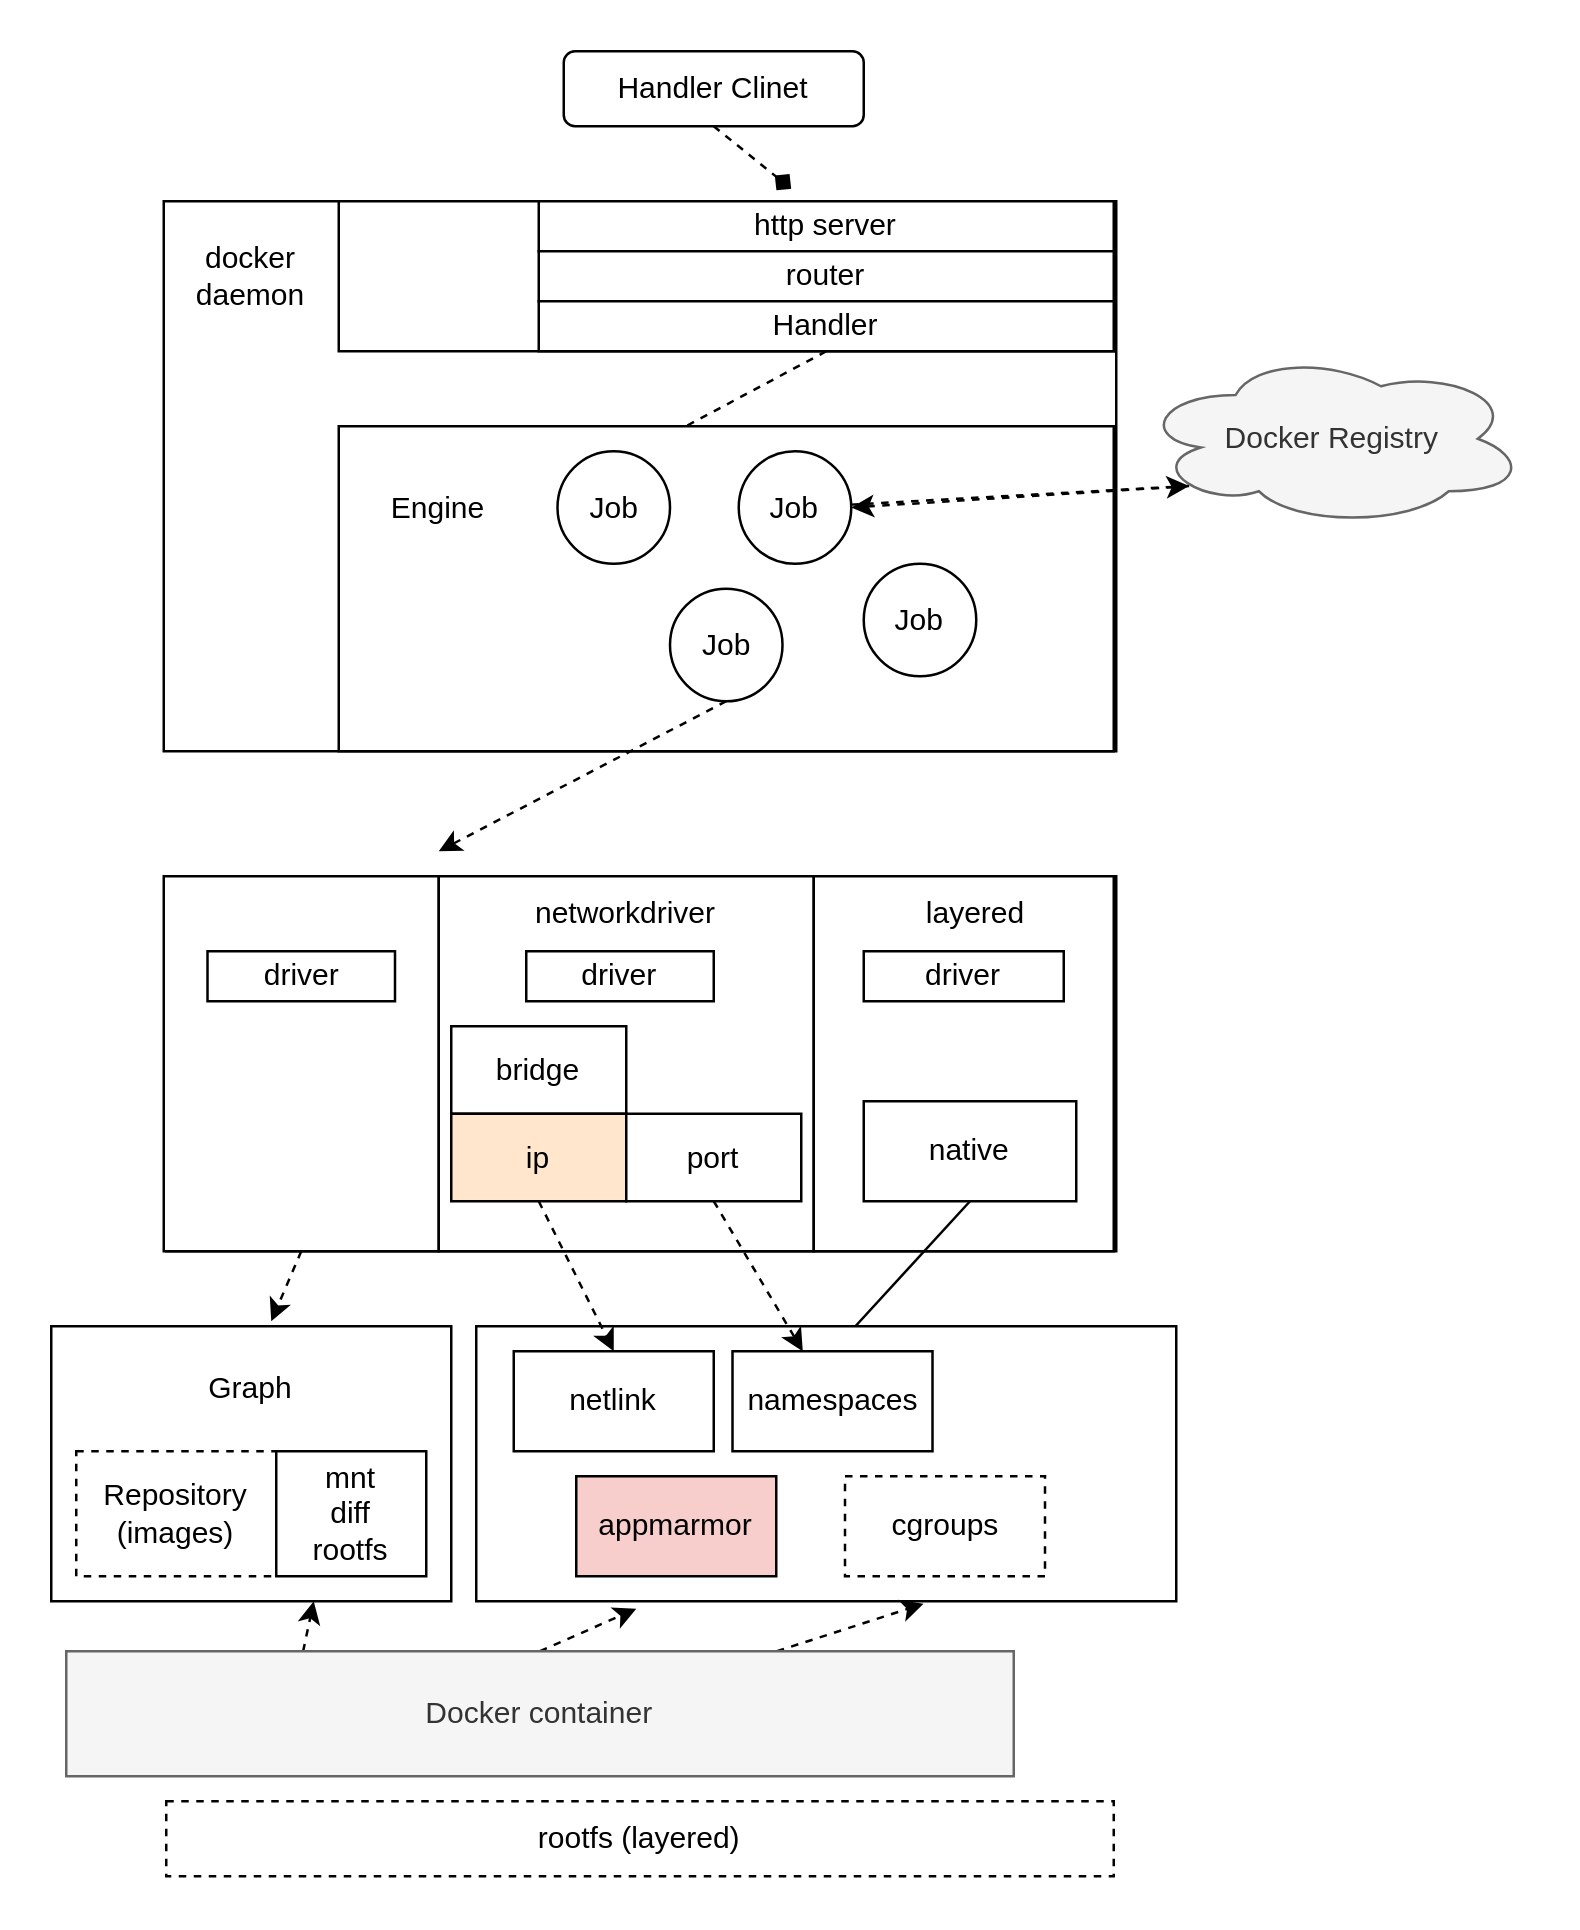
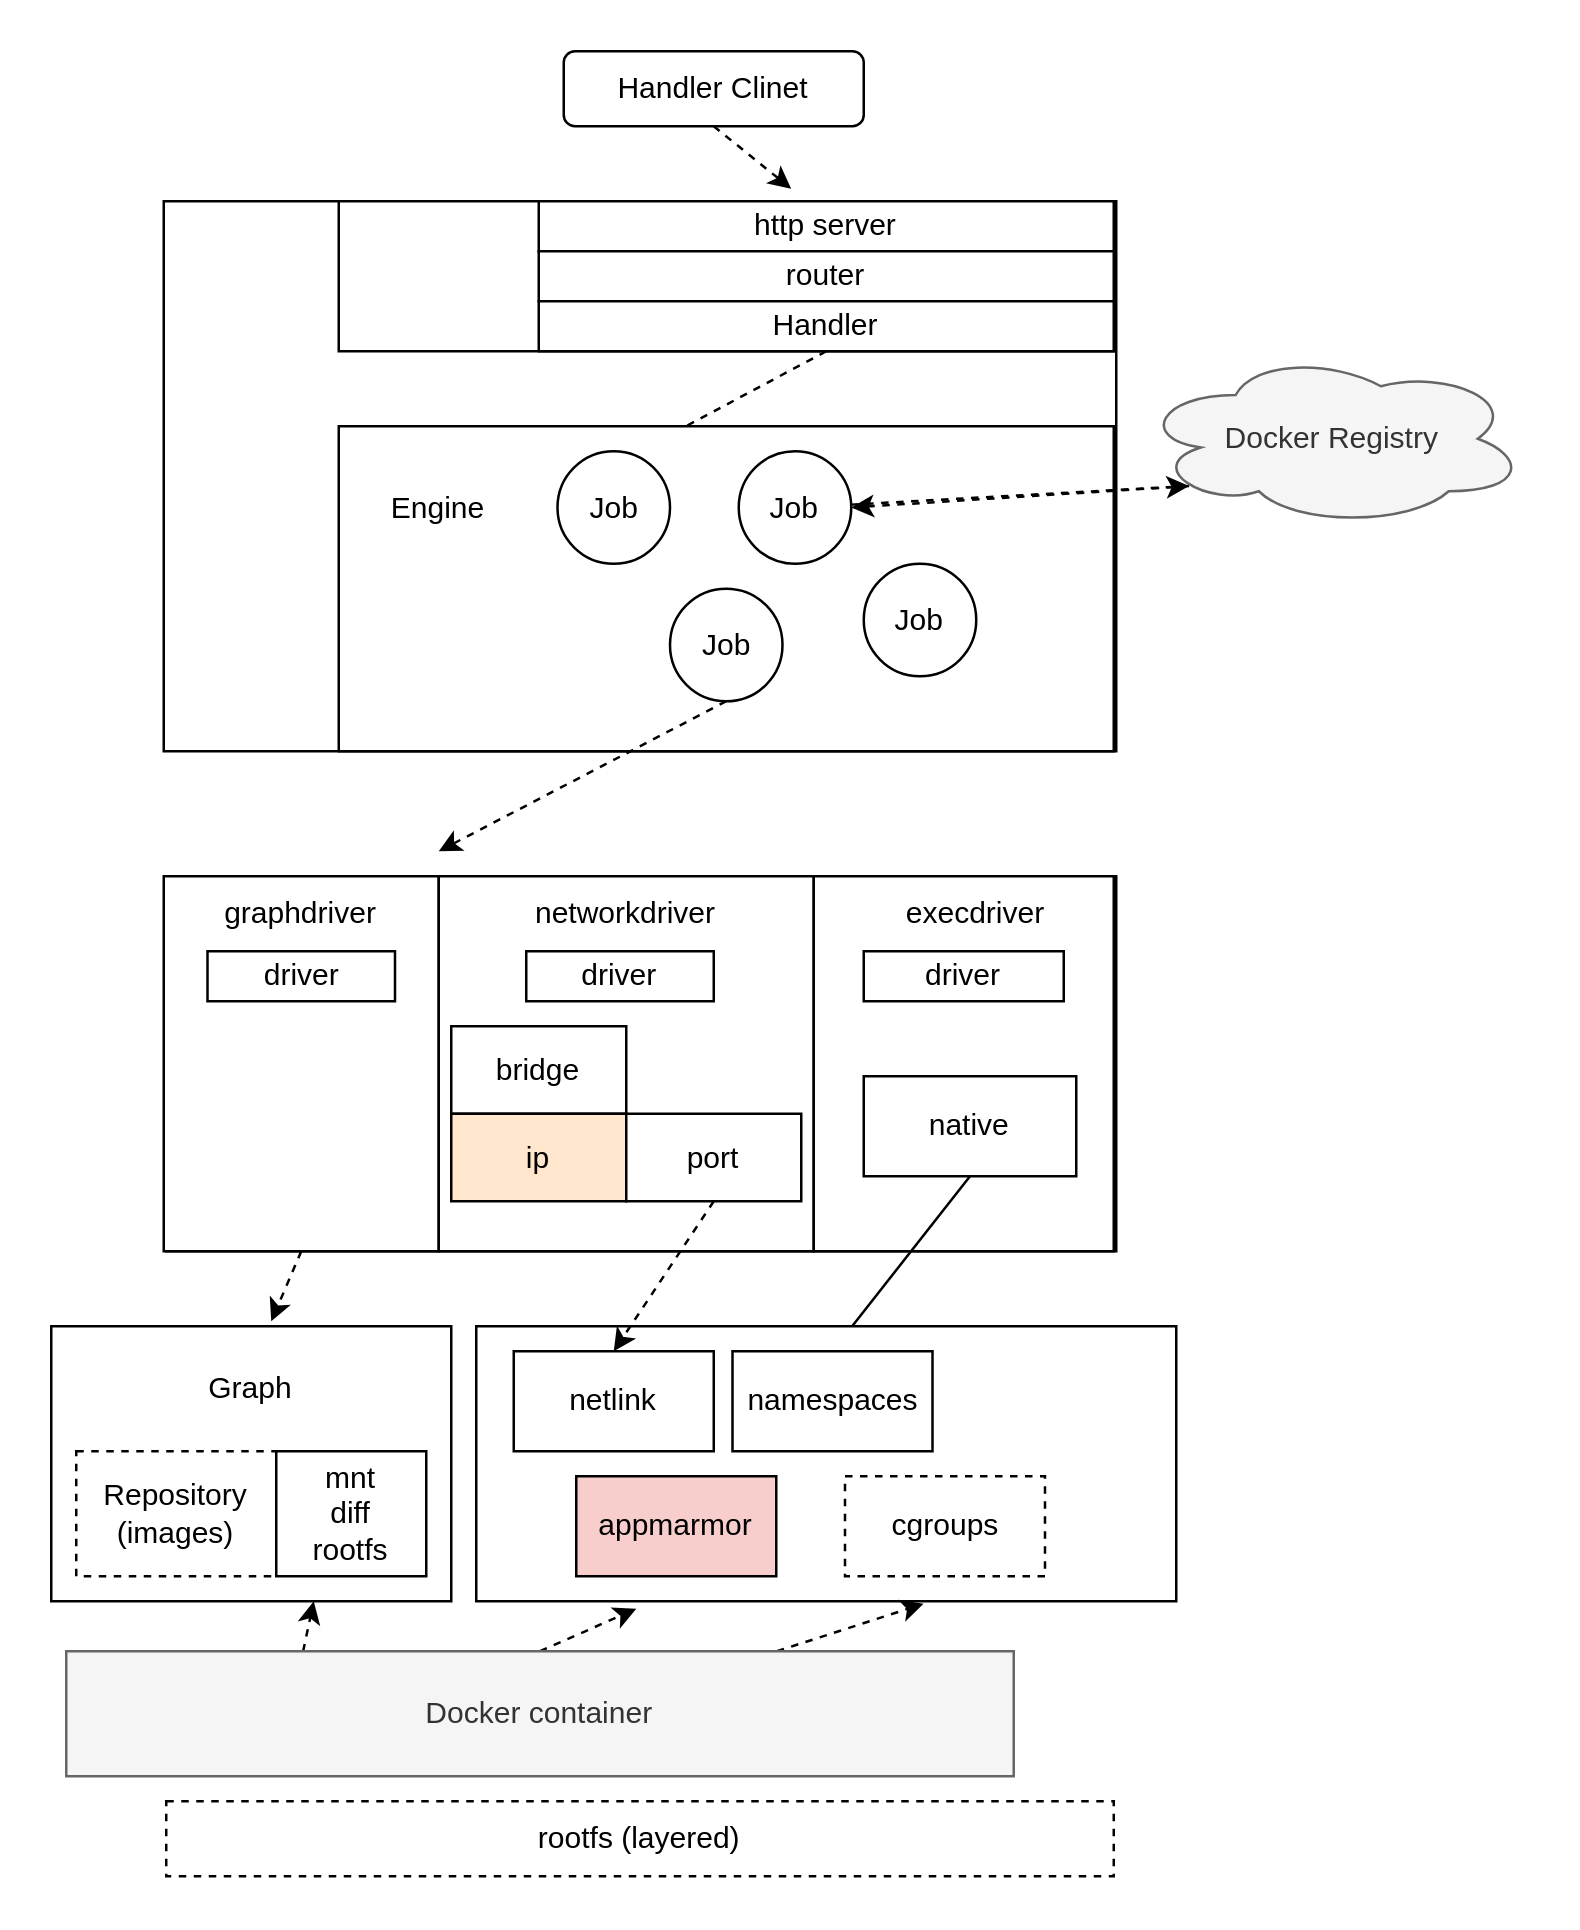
(775, 176) -> (776, 176)
(251, 276) -> none
none -> (301, 914)
(976, 914) -> (976, 914)
(970, 1151) -> (970, 1126)
(572, 1269) -> none
(754, 1269) -> (668, 1270)
